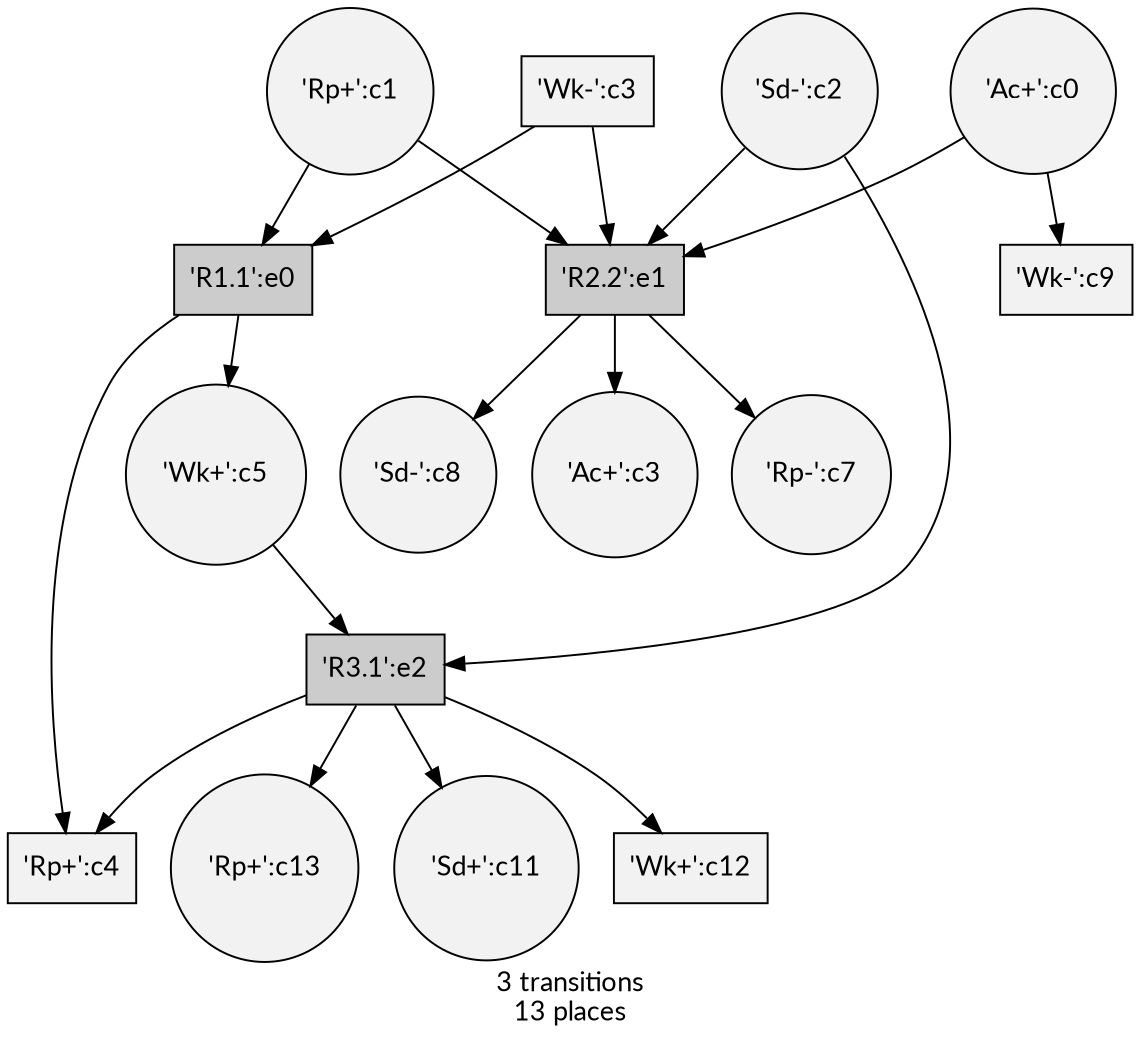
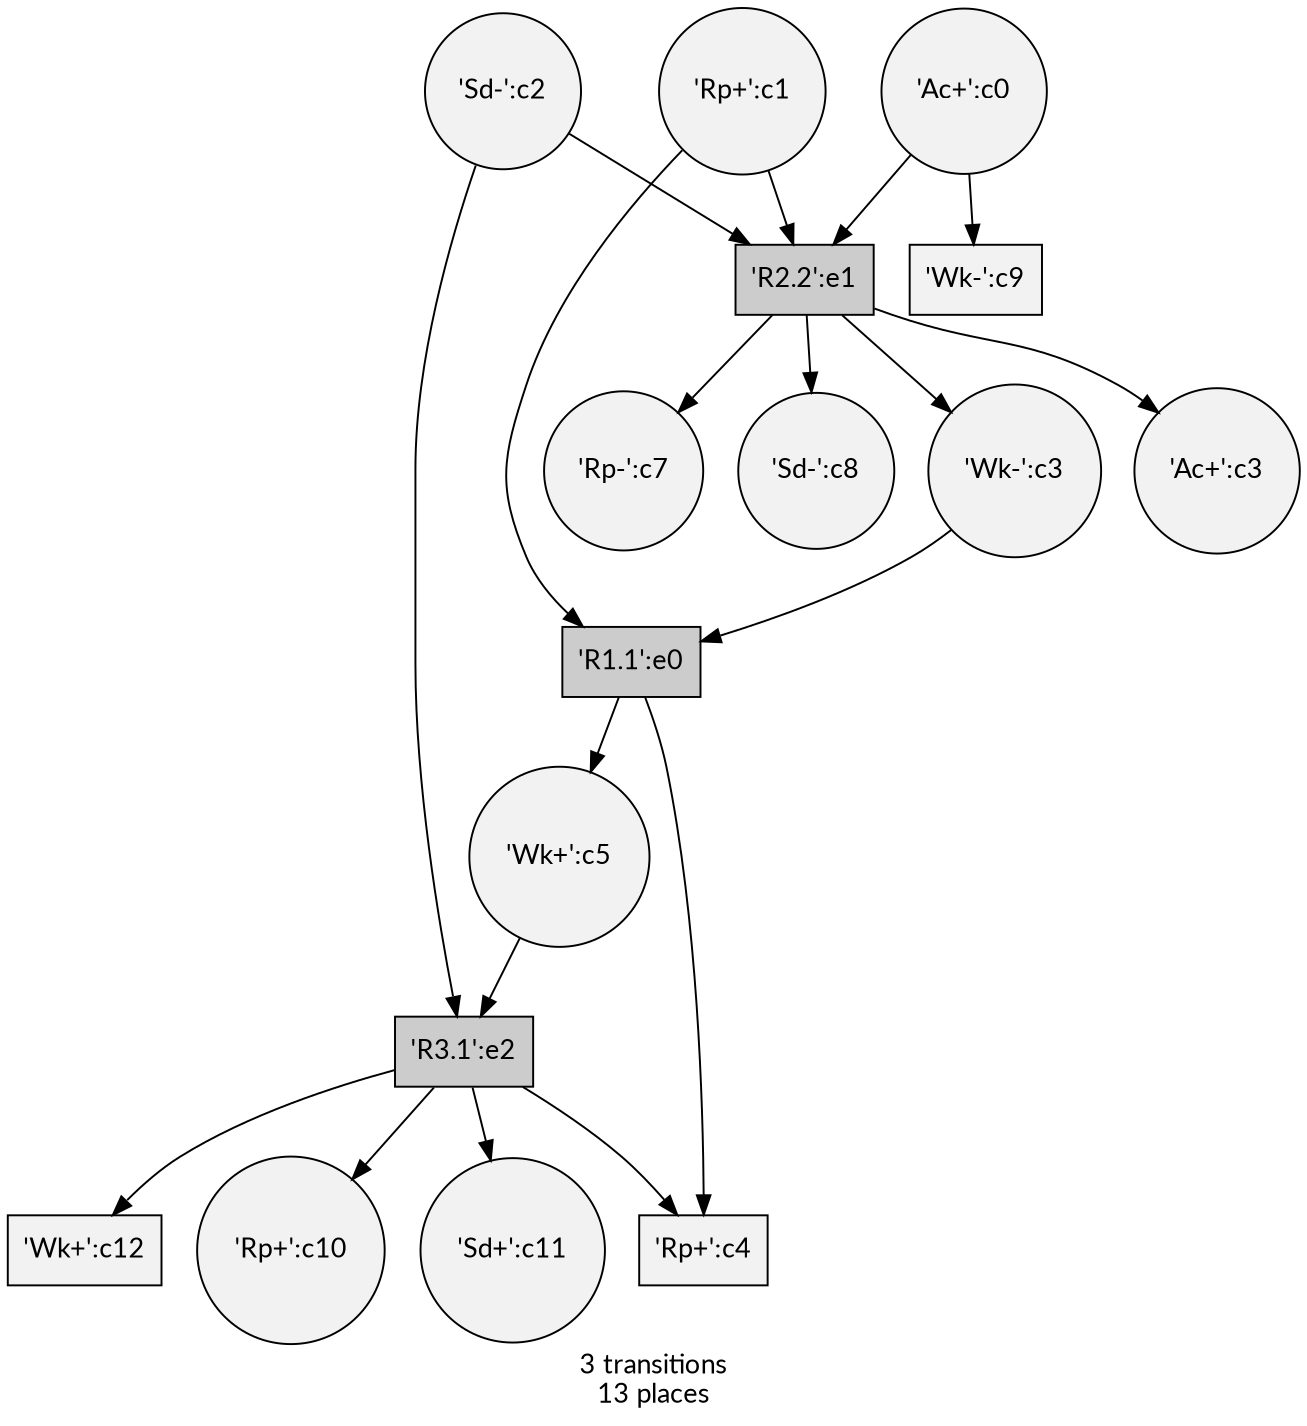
(588, 91) -> (1015, 471)
(600, 176) -> (889, 357)
(265, 868) -> (291, 1250)
